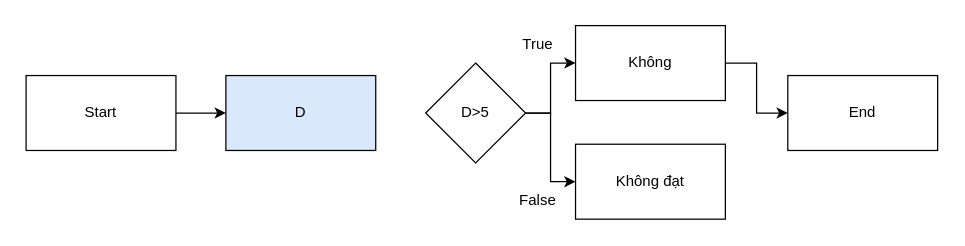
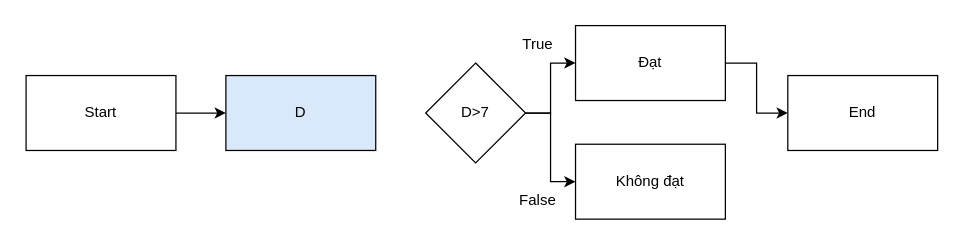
(651, 63) -> (651, 63)
(476, 113) -> (476, 113)
